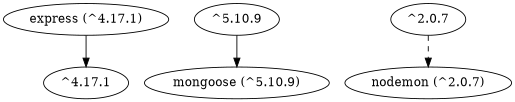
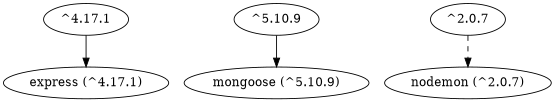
(86, 47) -> (86, 47)
